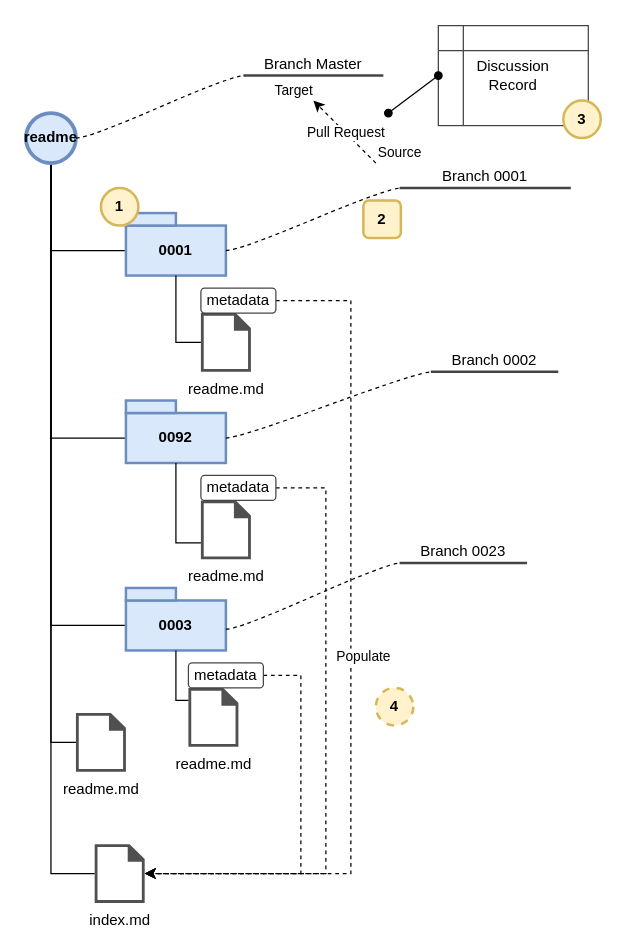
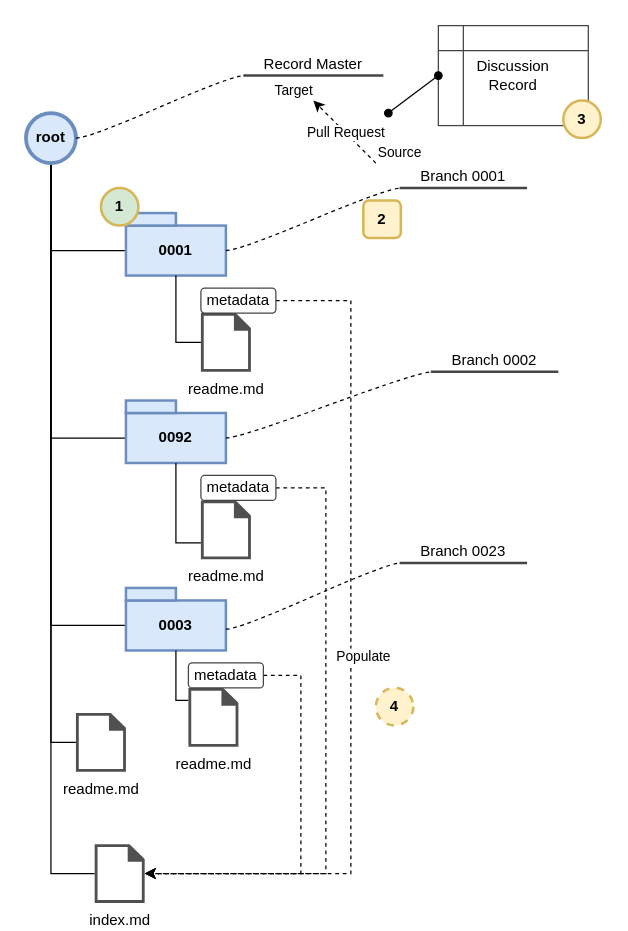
(313, 63) -> (313, 63)
(51, 138) -> (51, 138)
(485, 176) -> (463, 176)
(119, 207) -> (119, 207)
